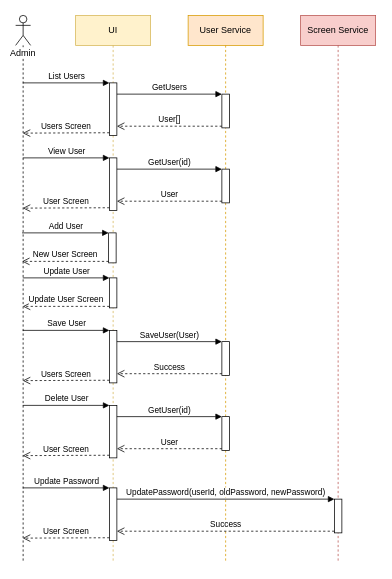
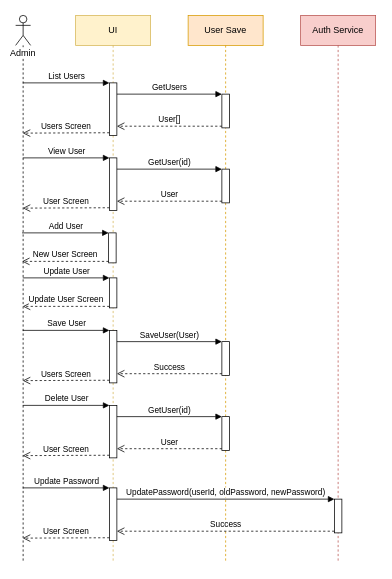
(225, 30) -> (225, 30)
(338, 30) -> (338, 30)
